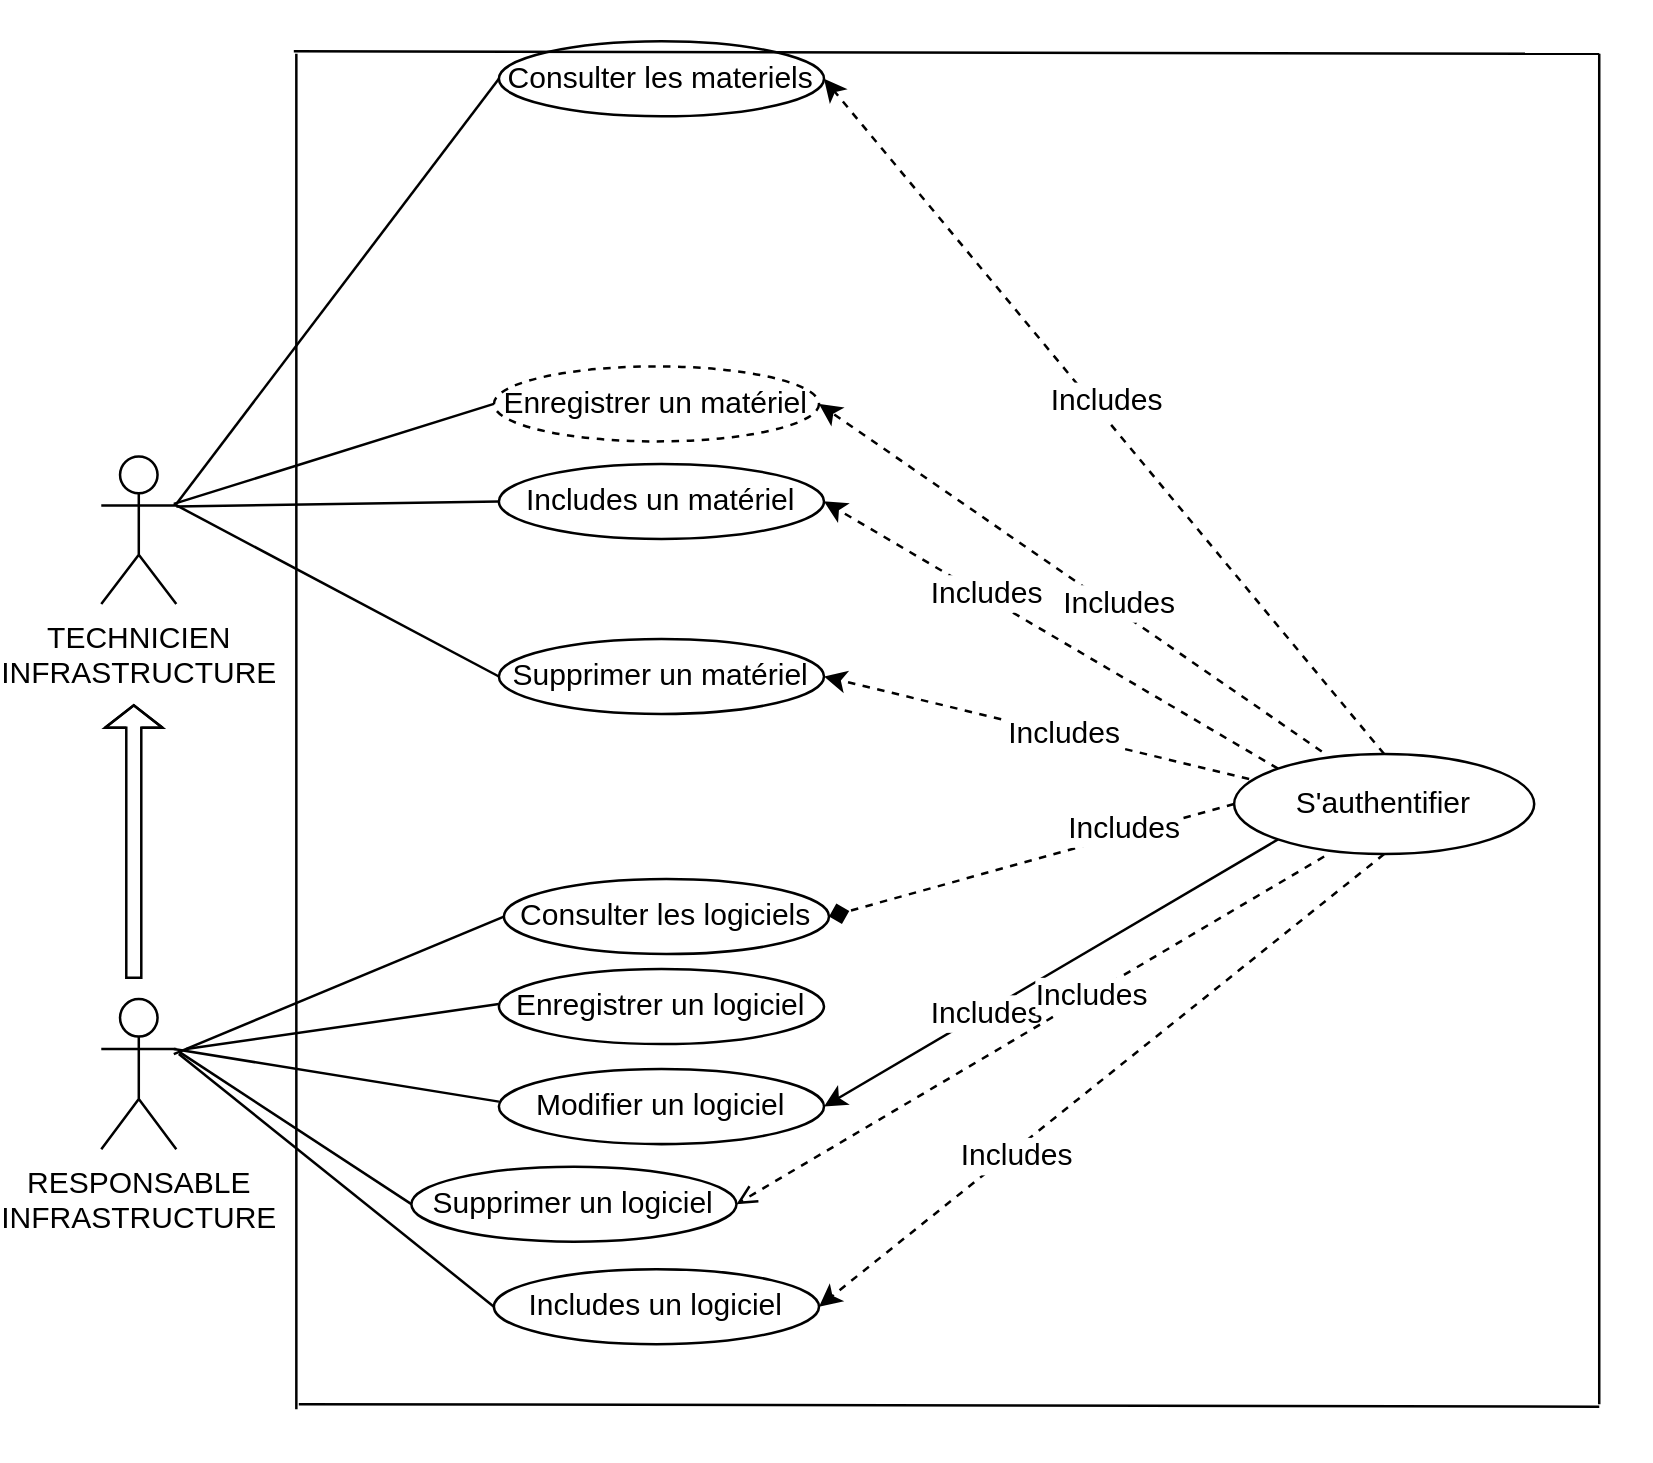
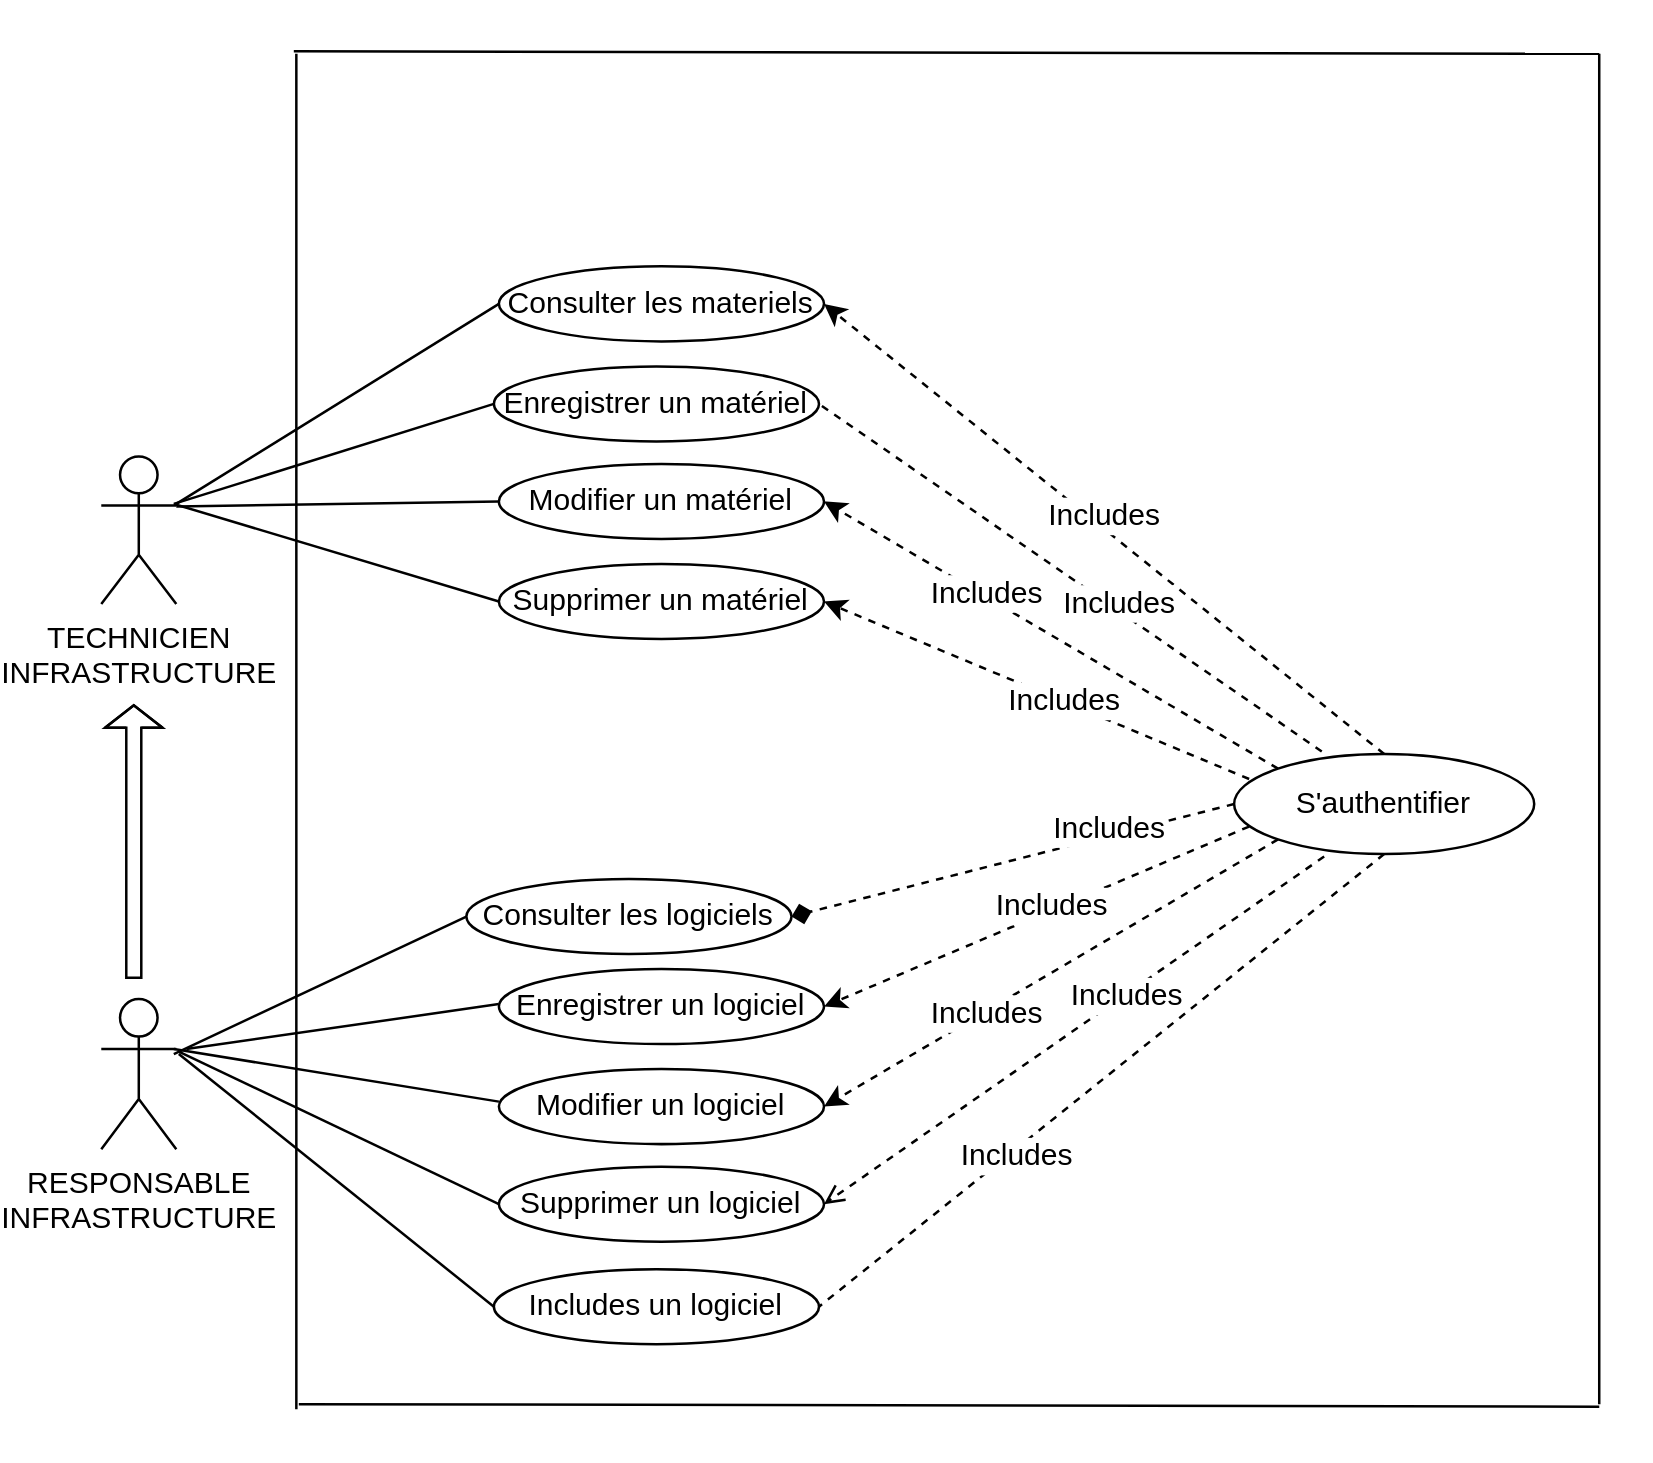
(661, 79) -> (661, 304)
(656, 404) -> (656, 404)
(833, 414) -> (827, 409)
(661, 501) -> (661, 501)
(661, 676) -> (661, 601)
(666, 916) -> (629, 916)
(1146, 916) -> (1146, 916)
none -> (927, 963)
(574, 1204) -> (661, 1204)
(832, 1296) -> (827, 1300)
